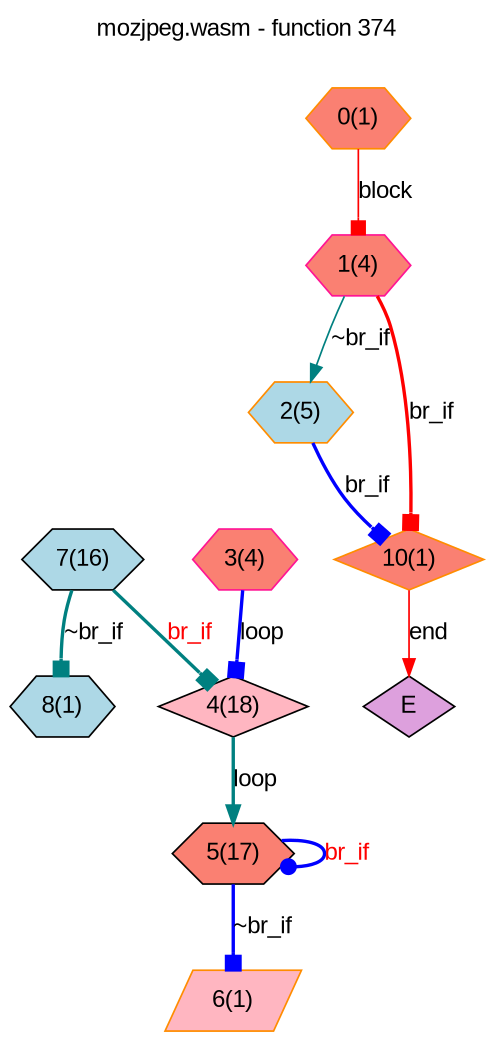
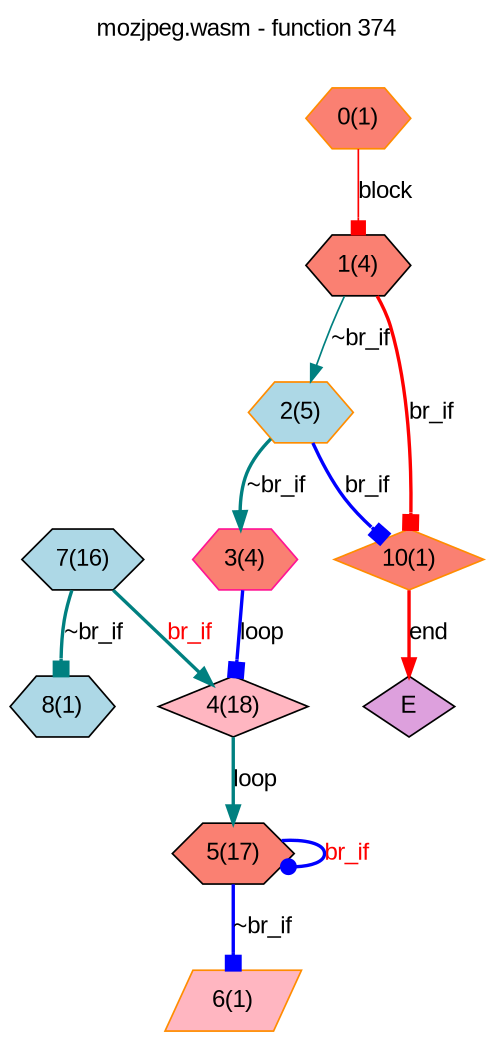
(358, 265) -> (358, 265)
none -> (247, 472)
(409, 625) -> (409, 625)
(156, 631) -> (156, 631)
